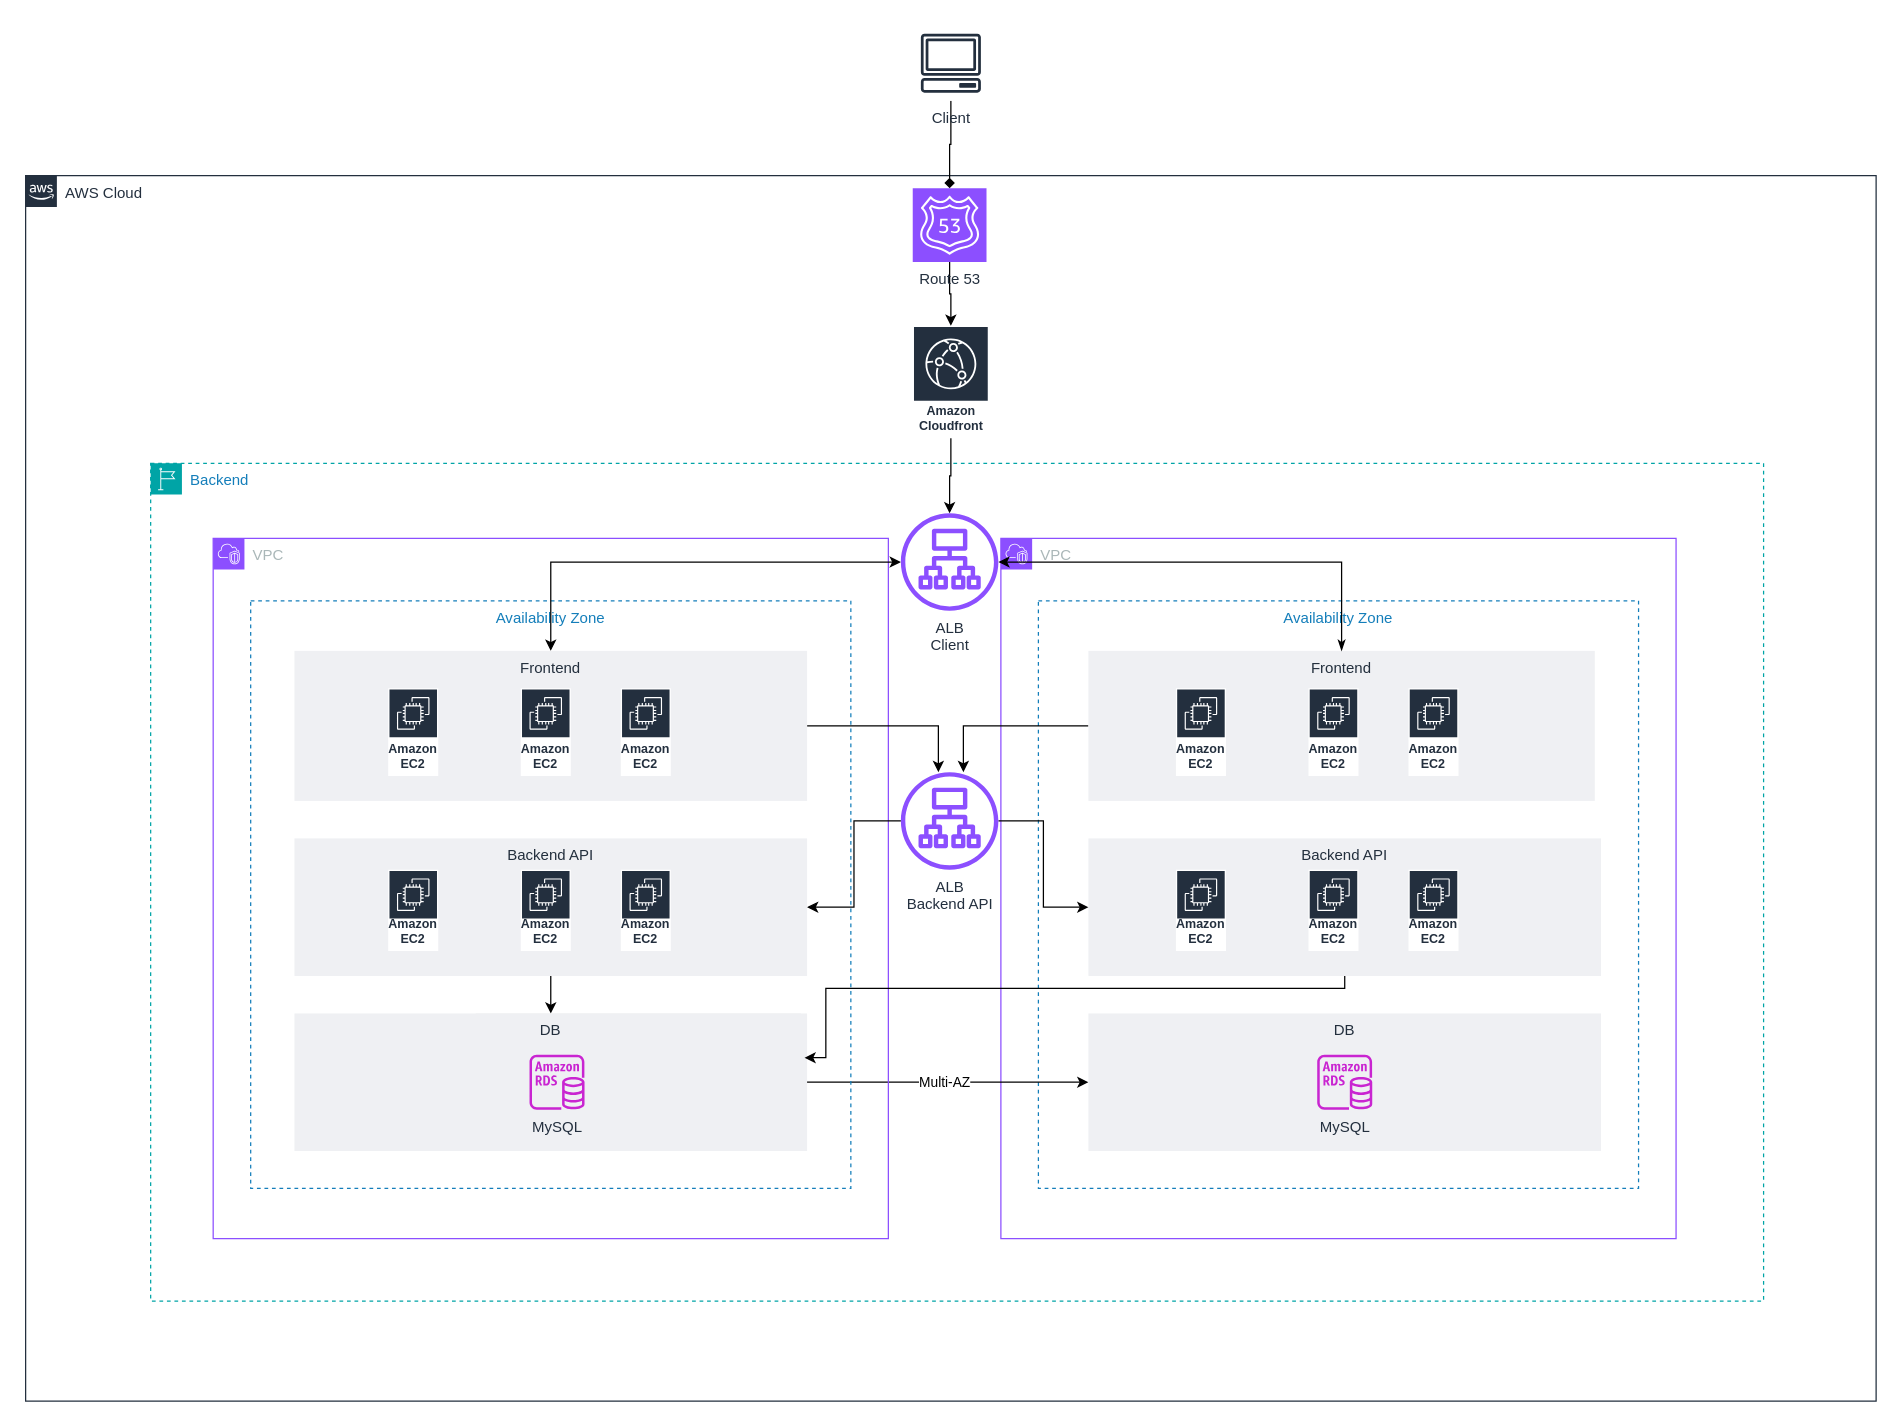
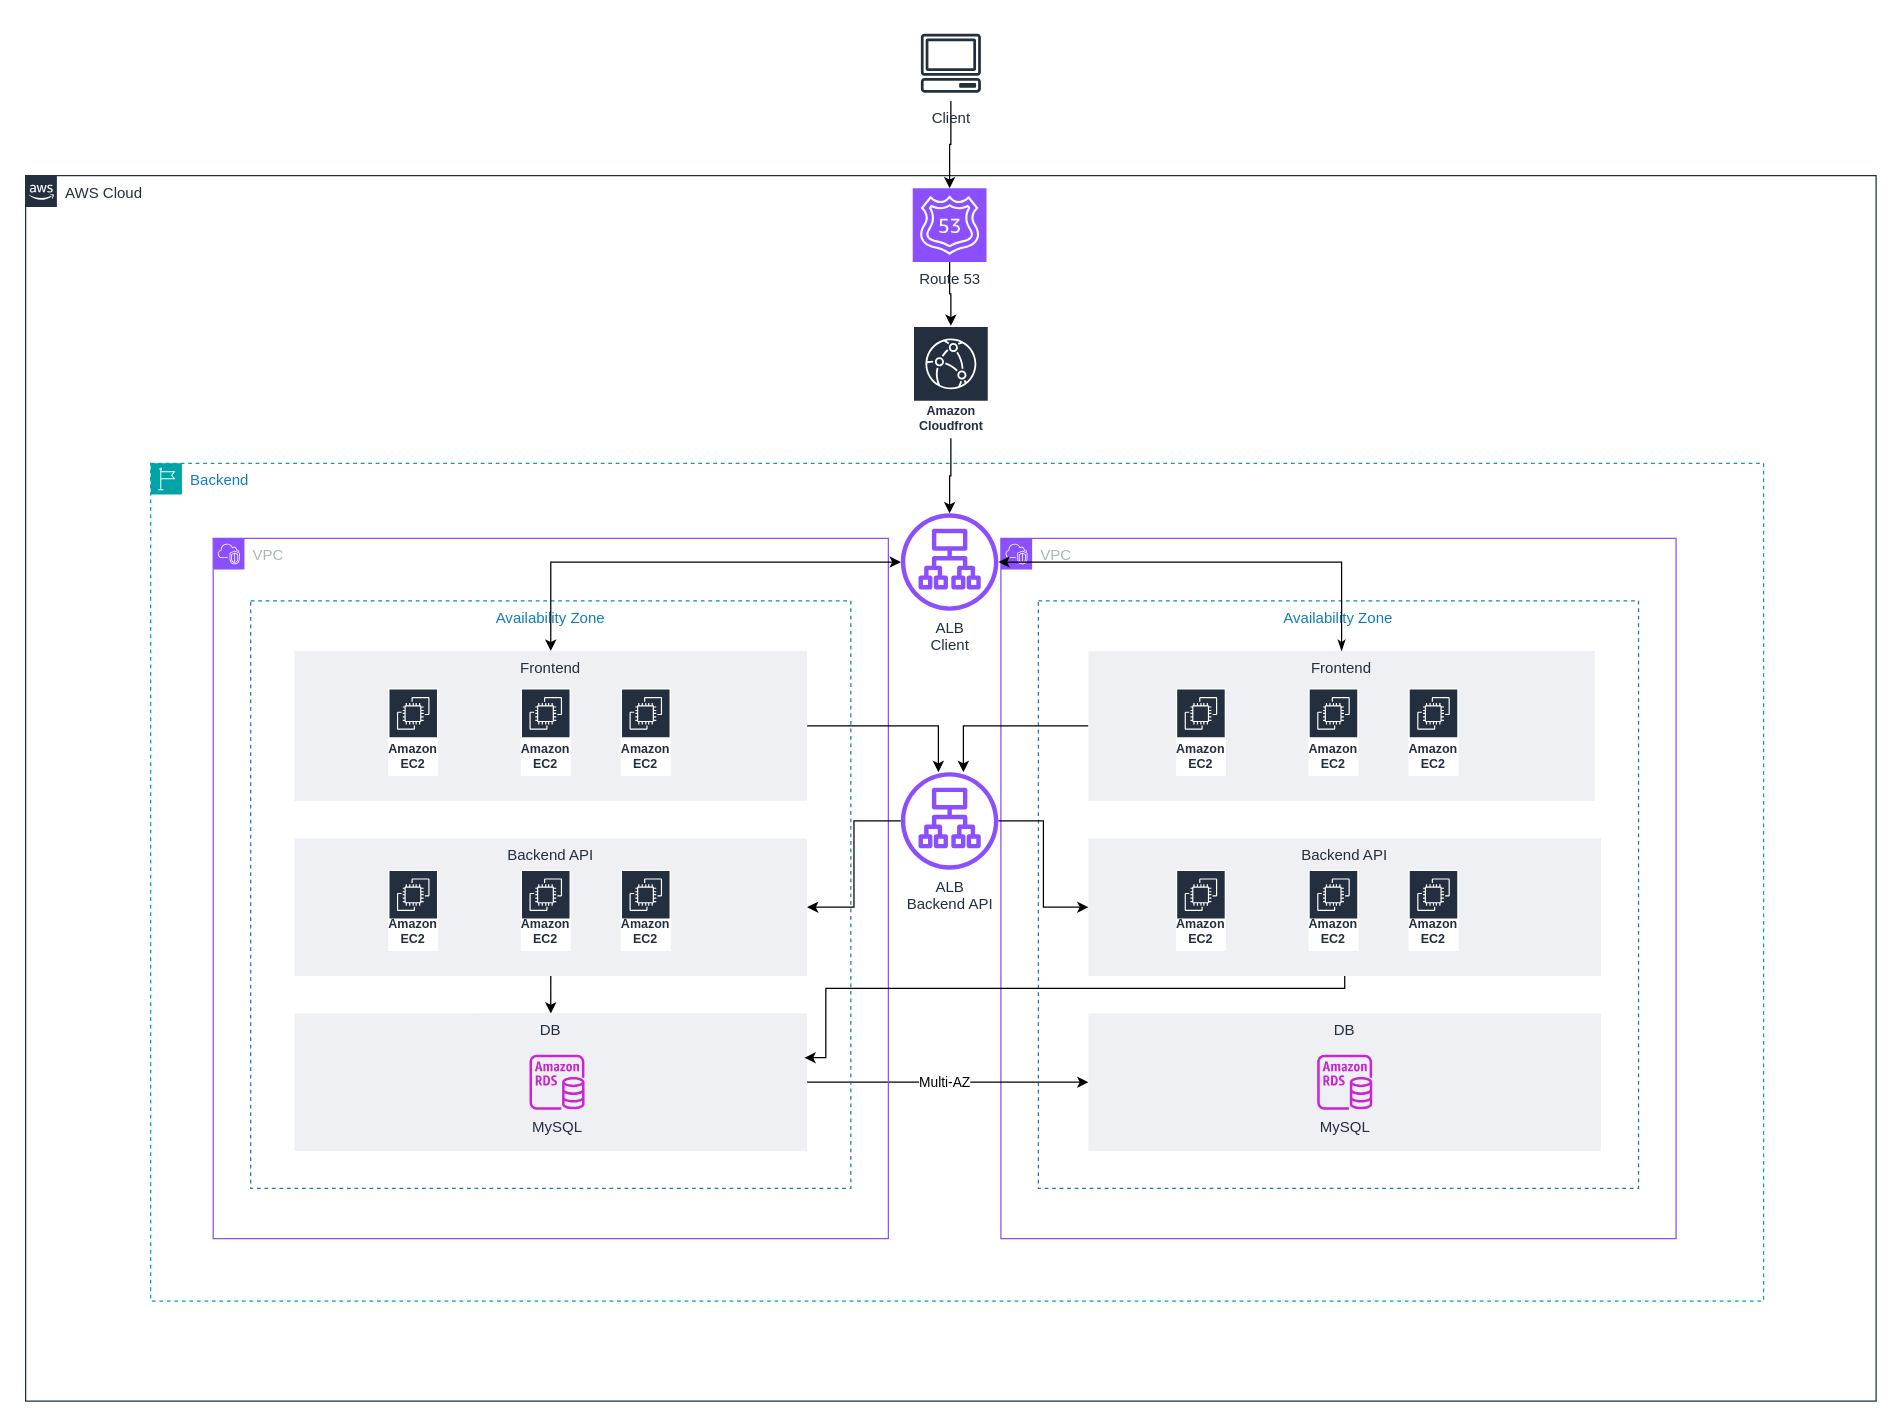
(949, 178) -> (949, 179)
